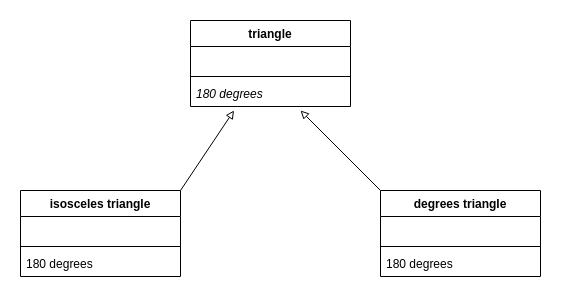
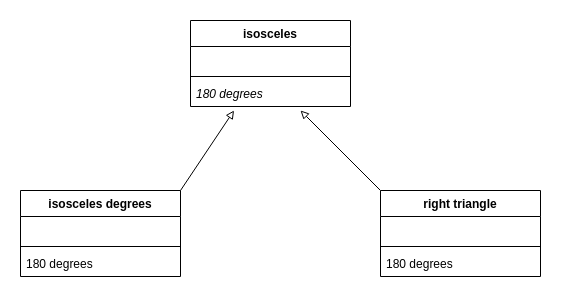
(270, 34) -> (270, 34)
(100, 204) -> (100, 204)
(460, 204) -> (460, 204)
